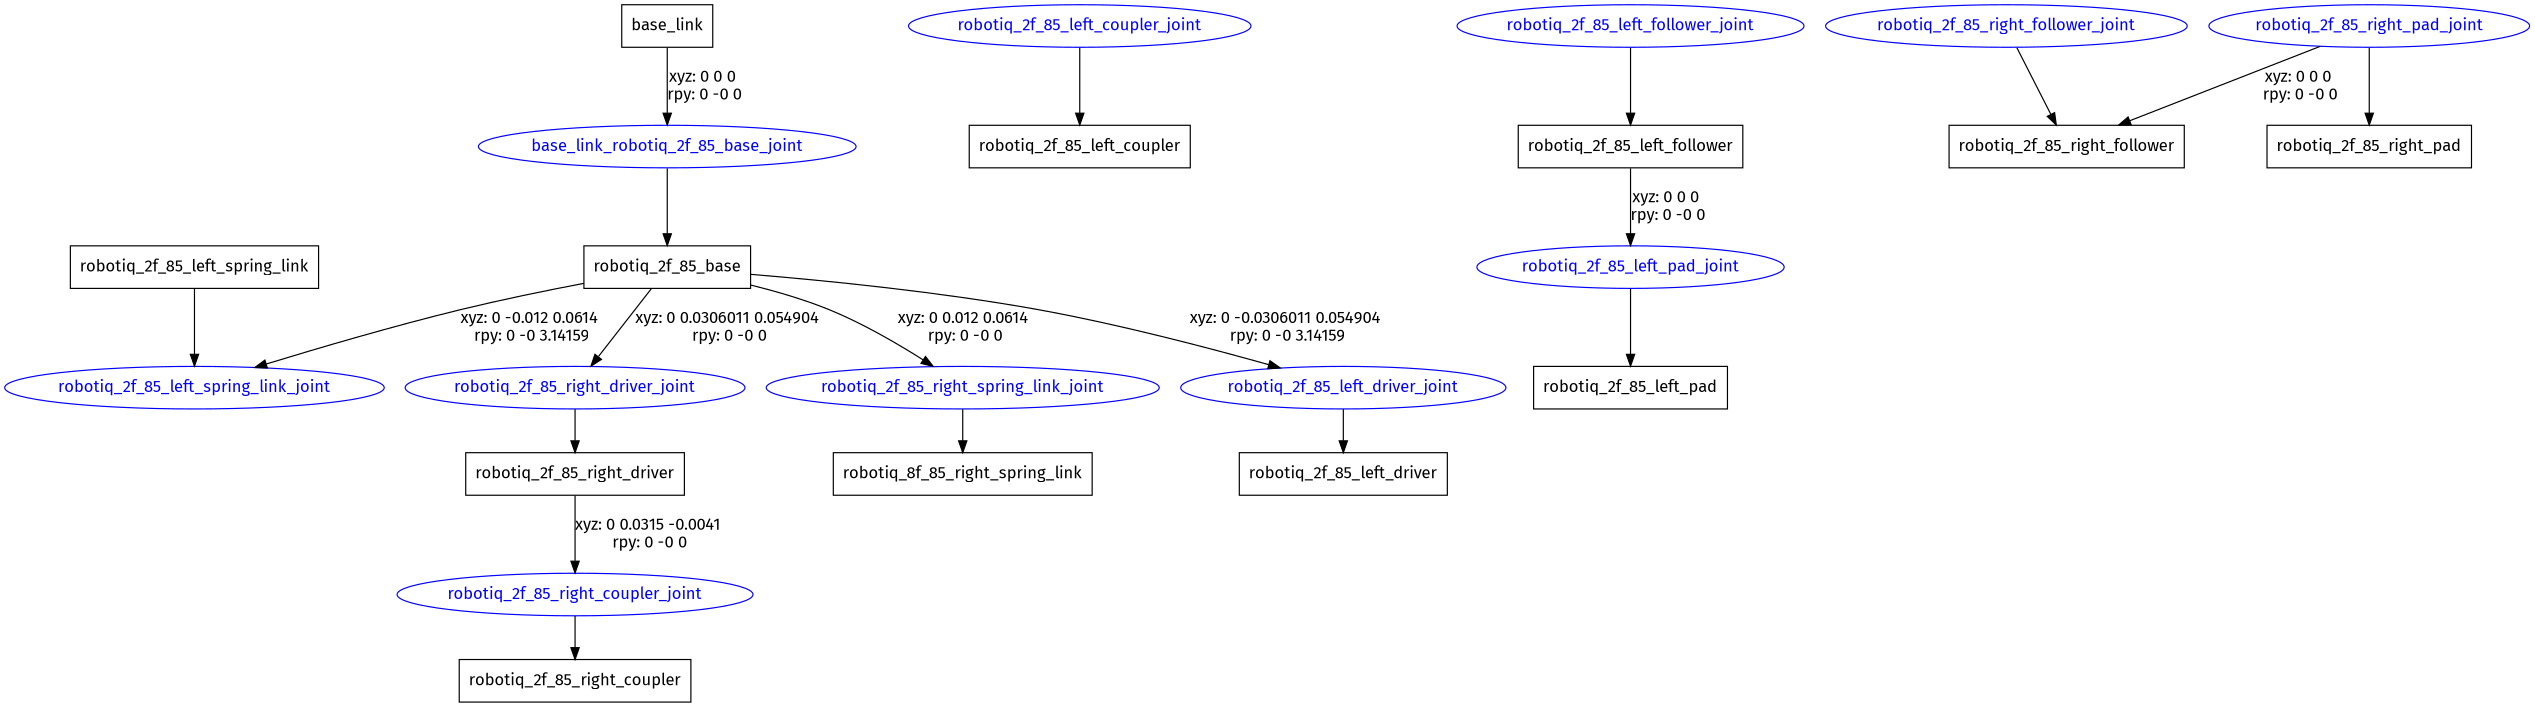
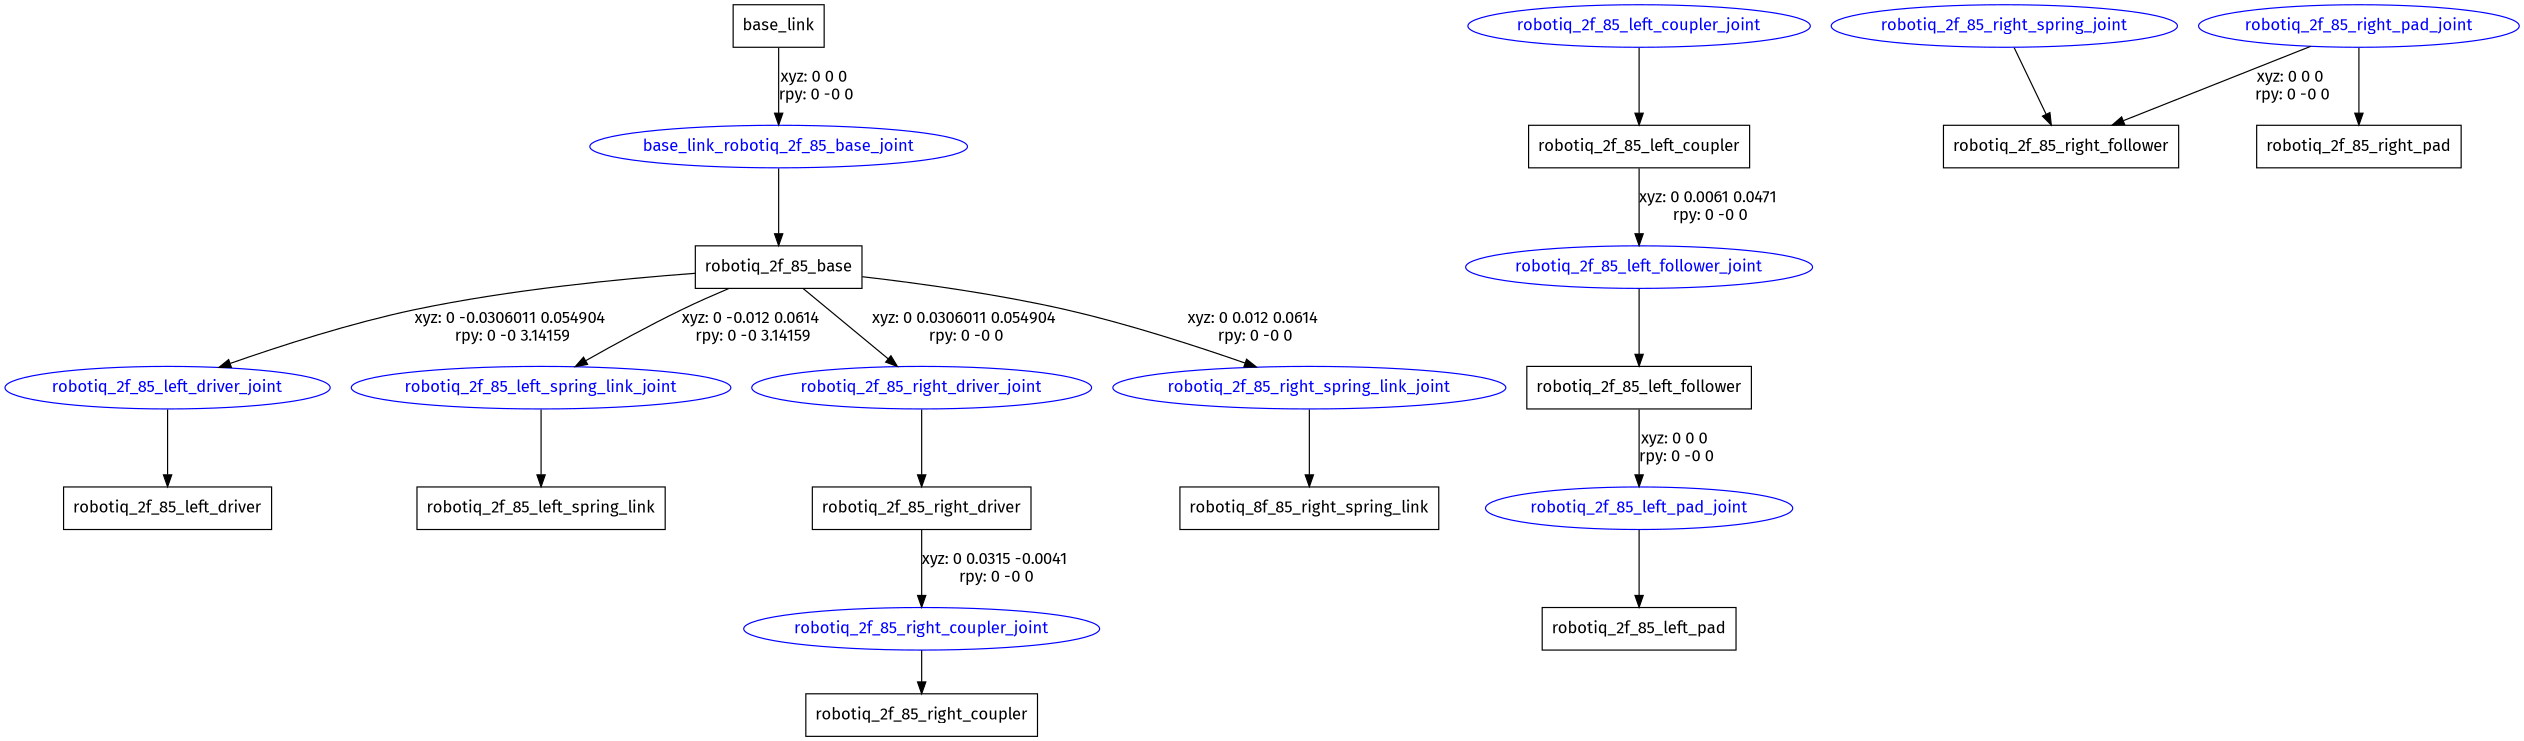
(2006, 26) -> (2004, 26)
none -> (1639, 201)
(194, 321) -> (541, 442)
